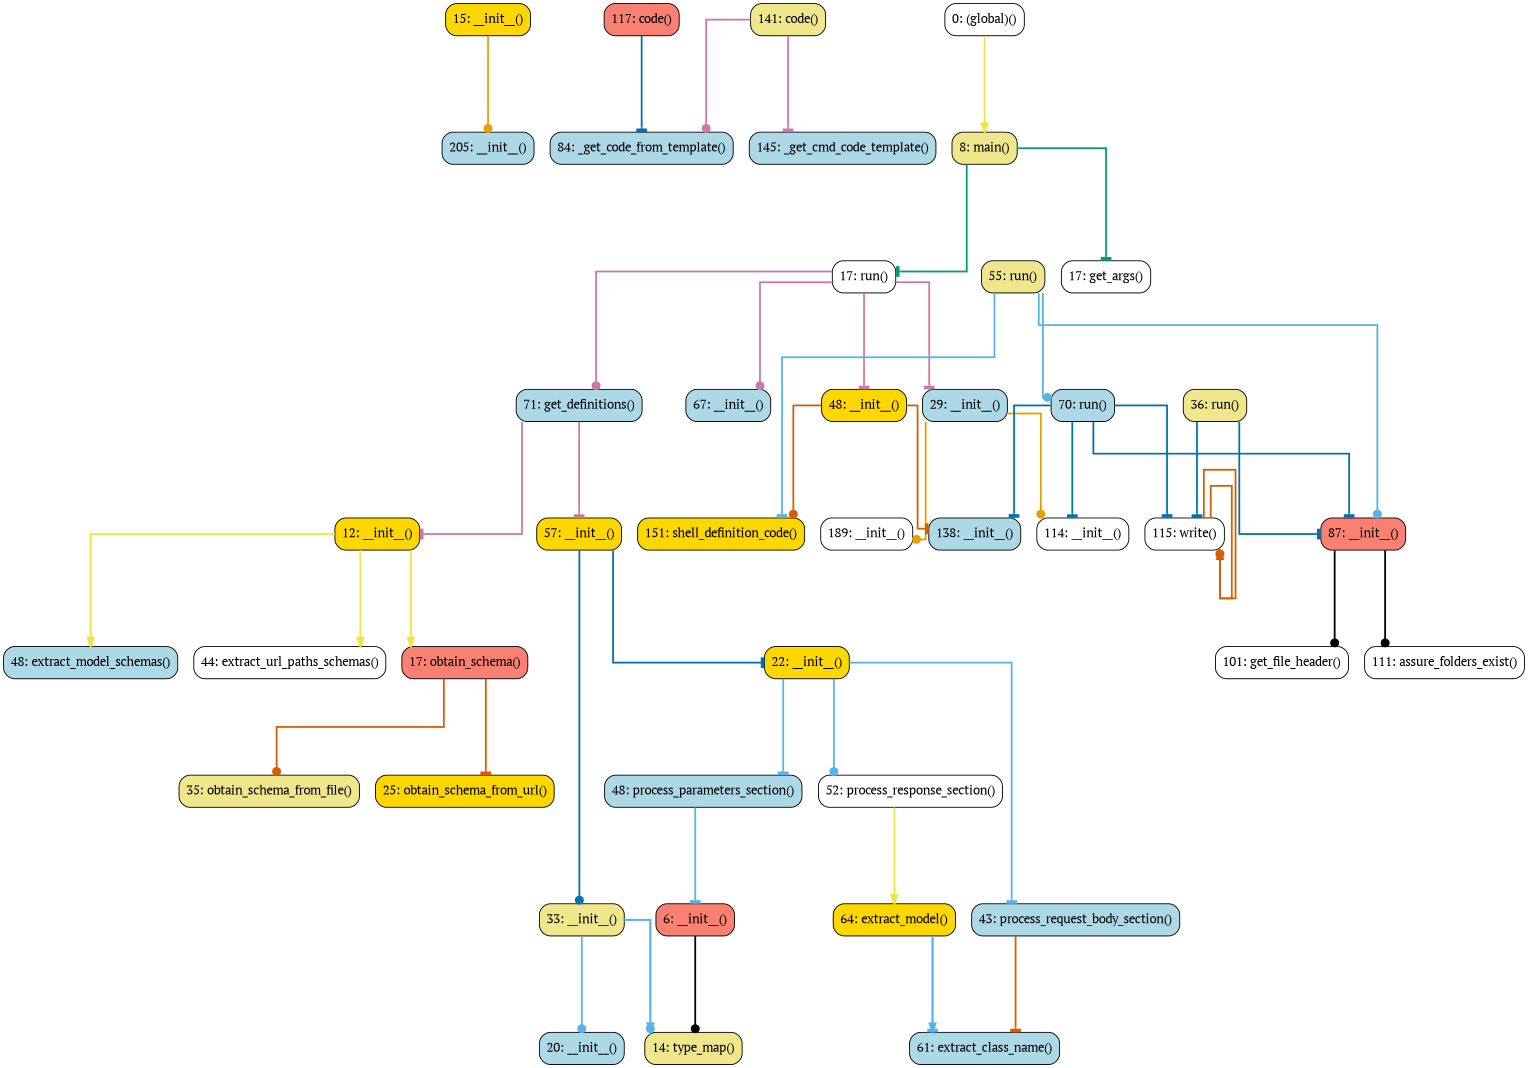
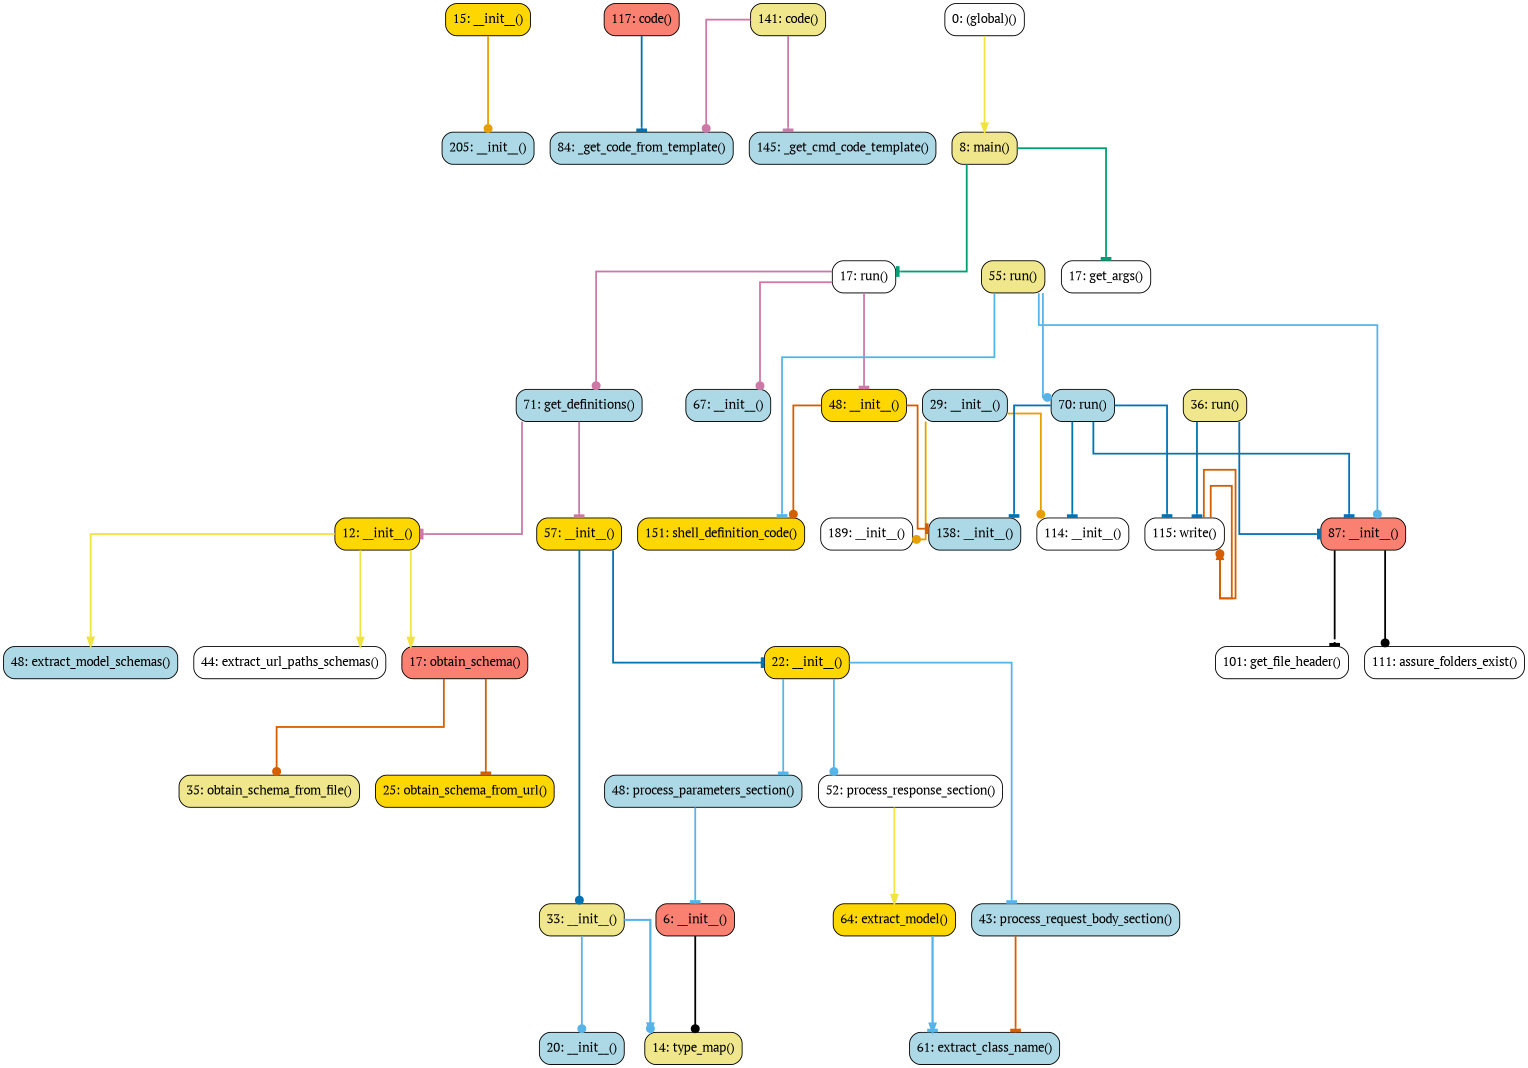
(929, 317) -> none
(1335, 595) -> (1335, 595)
